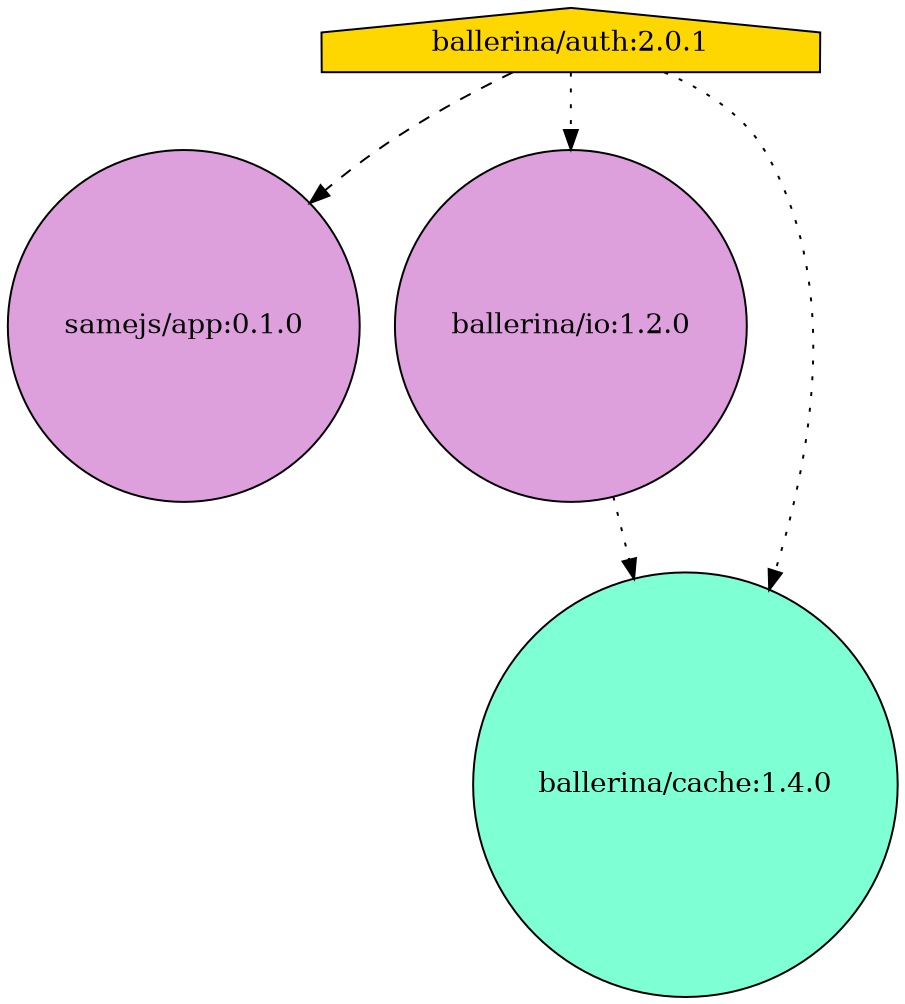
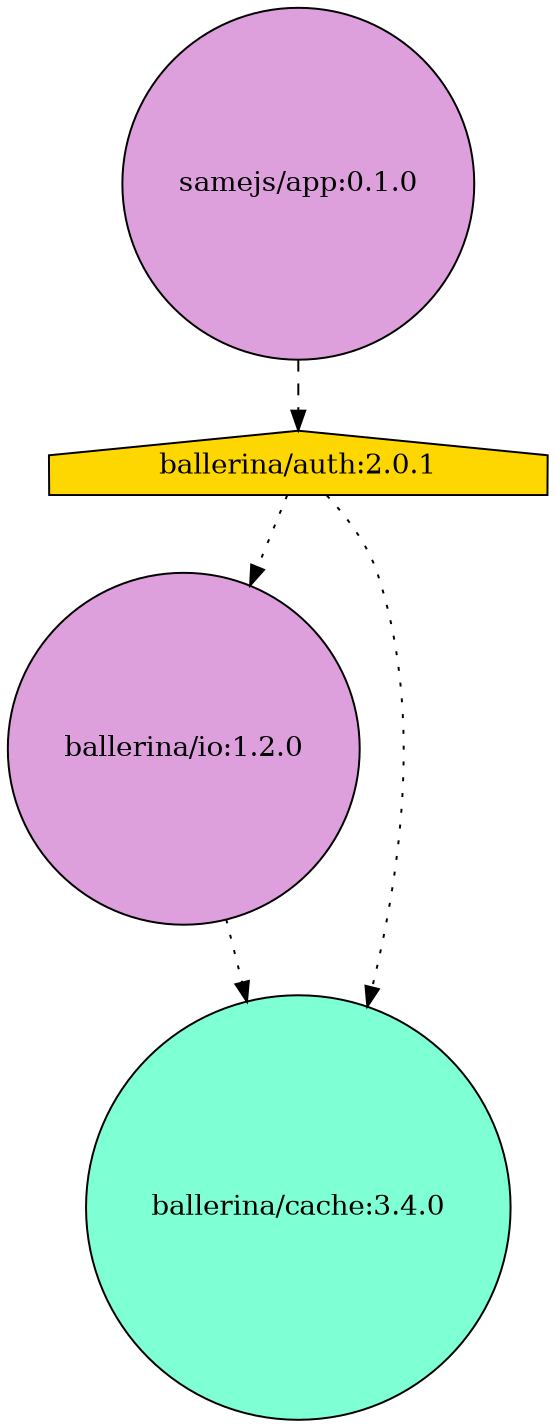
(415, 125) -> (298, 385)
(685, 785) -> (298, 1208)
